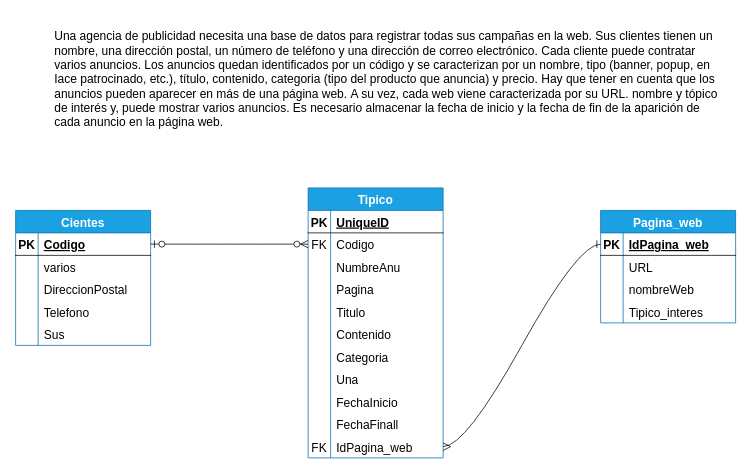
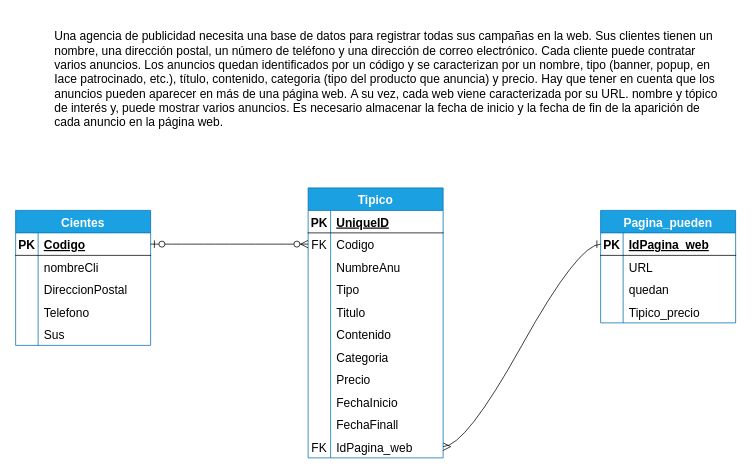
(668, 223) -> (668, 223)
(62, 268) -> (71, 268)
(355, 290) -> (348, 290)
(659, 290) -> (649, 290)
(671, 313) -> (668, 313)
(346, 380) -> (355, 380)
